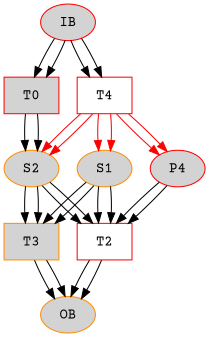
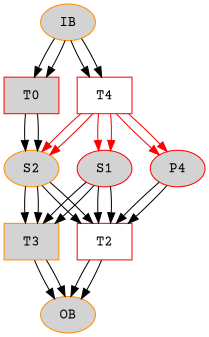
(68, 22) -> (68, 22)
(105, 169) -> (105, 169)
